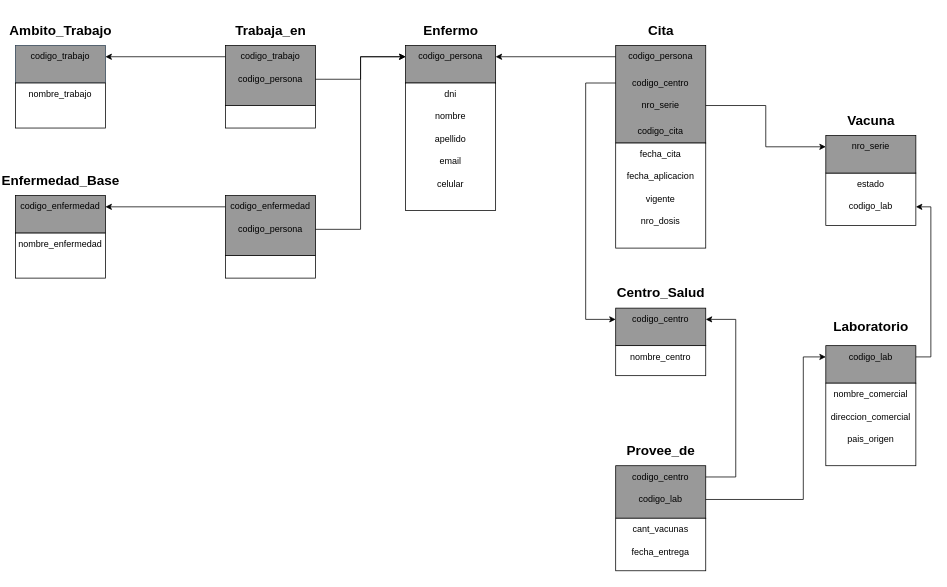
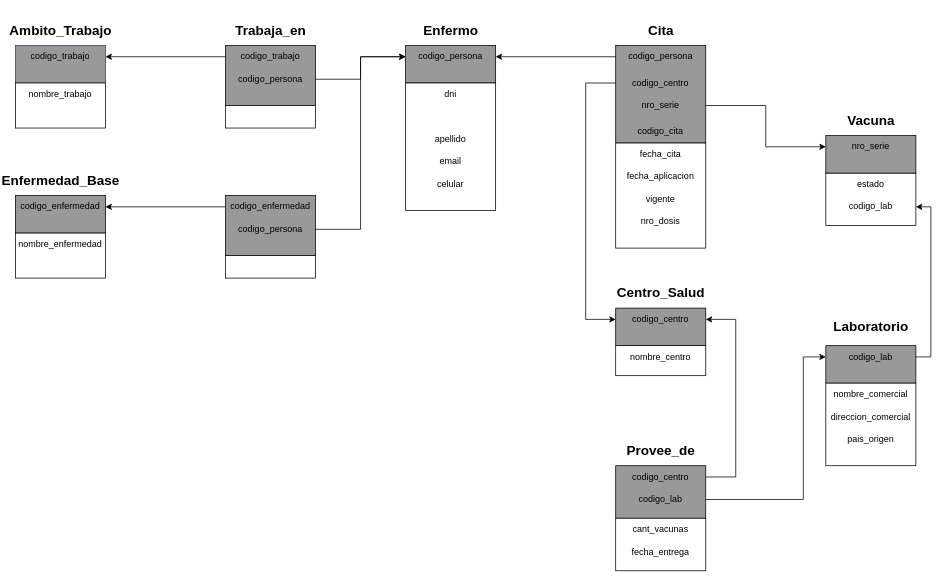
(450, 117) -> none
